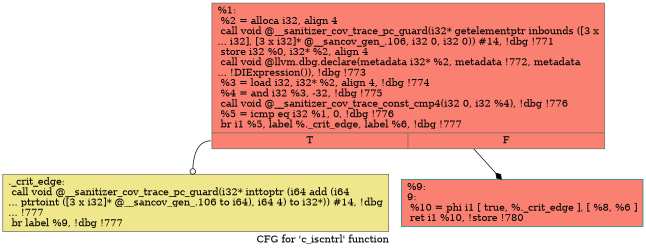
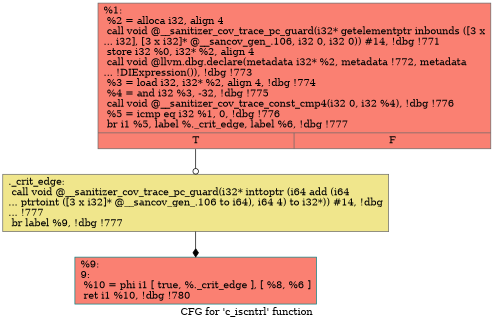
(485, 161) -> (196, 240)
(465, 218) -> (136, 296)
